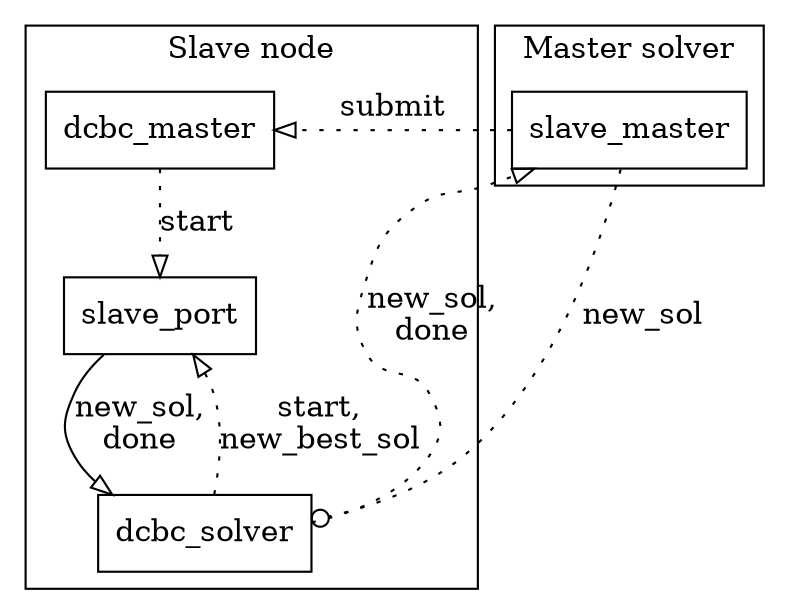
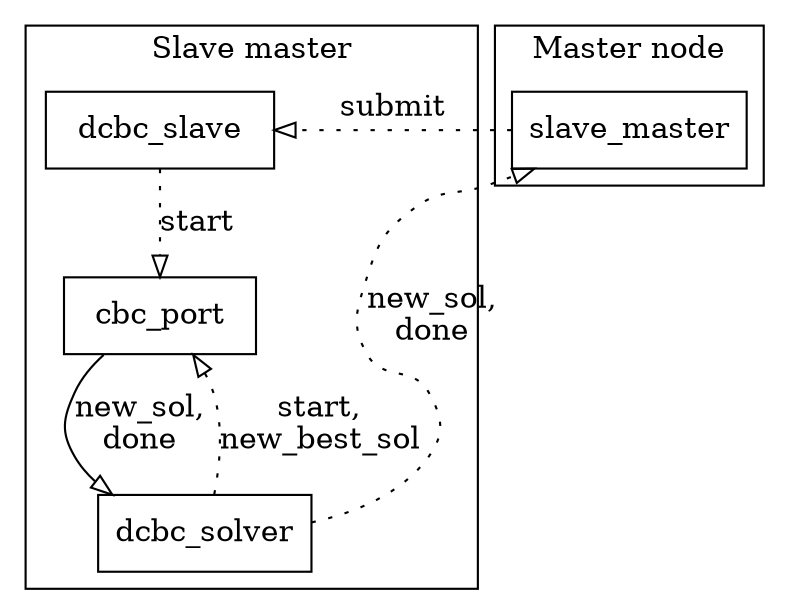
(252, 50) -> (252, 50)
(629, 50) -> (629, 50)
(160, 130) -> (160, 130)
(160, 316) -> (160, 316)
(525, 388) -> none
